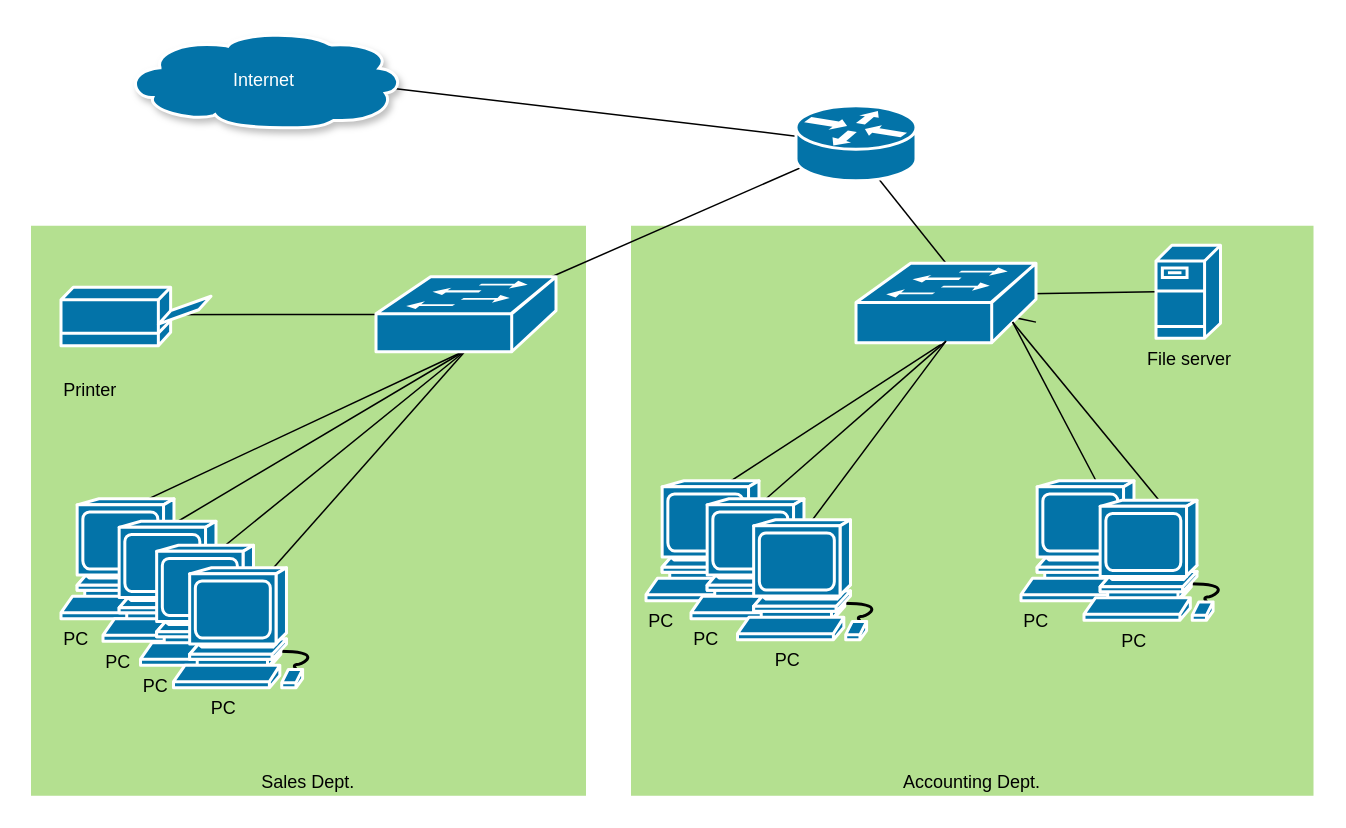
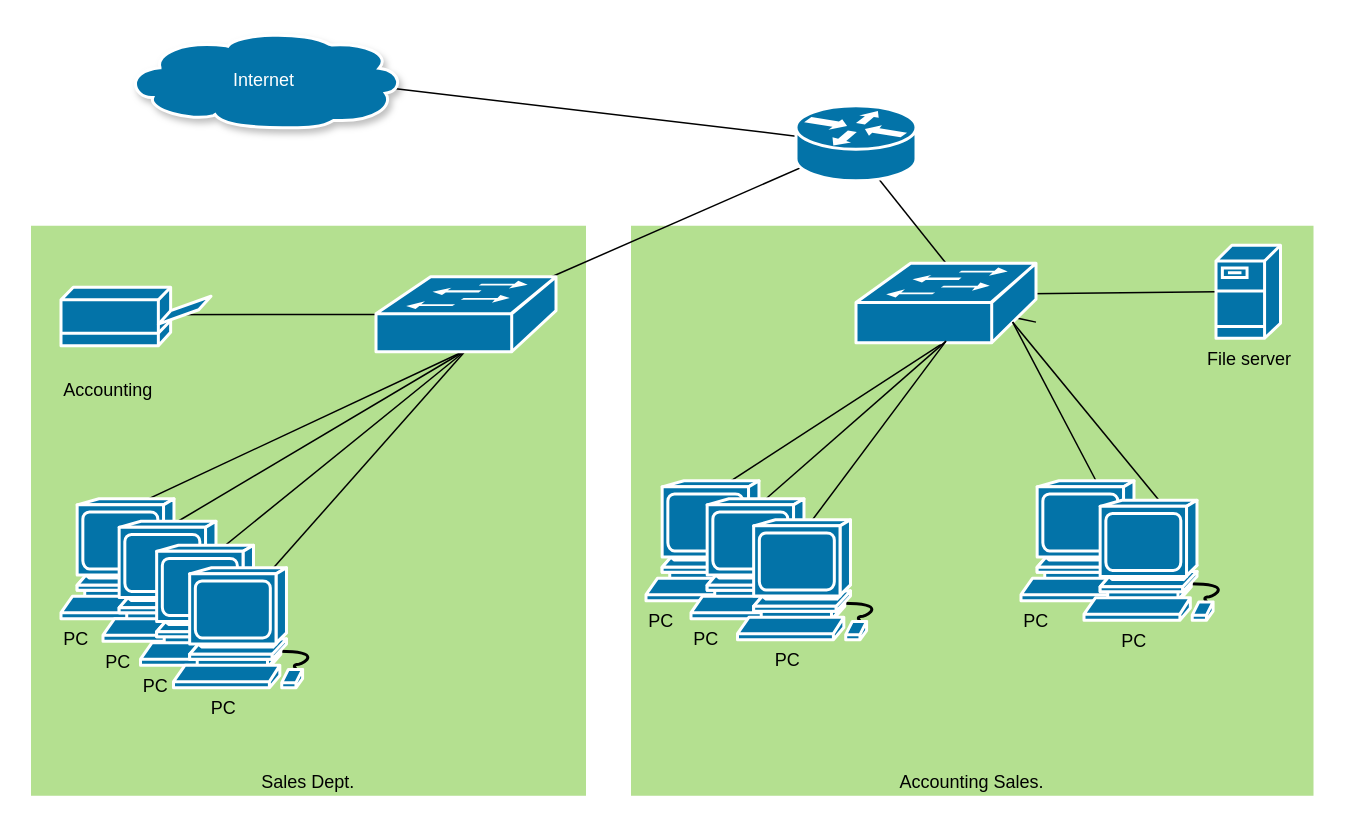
(1188, 292) -> (1248, 292)
(97, 389) -> (112, 389)
(972, 780) -> (972, 780)
